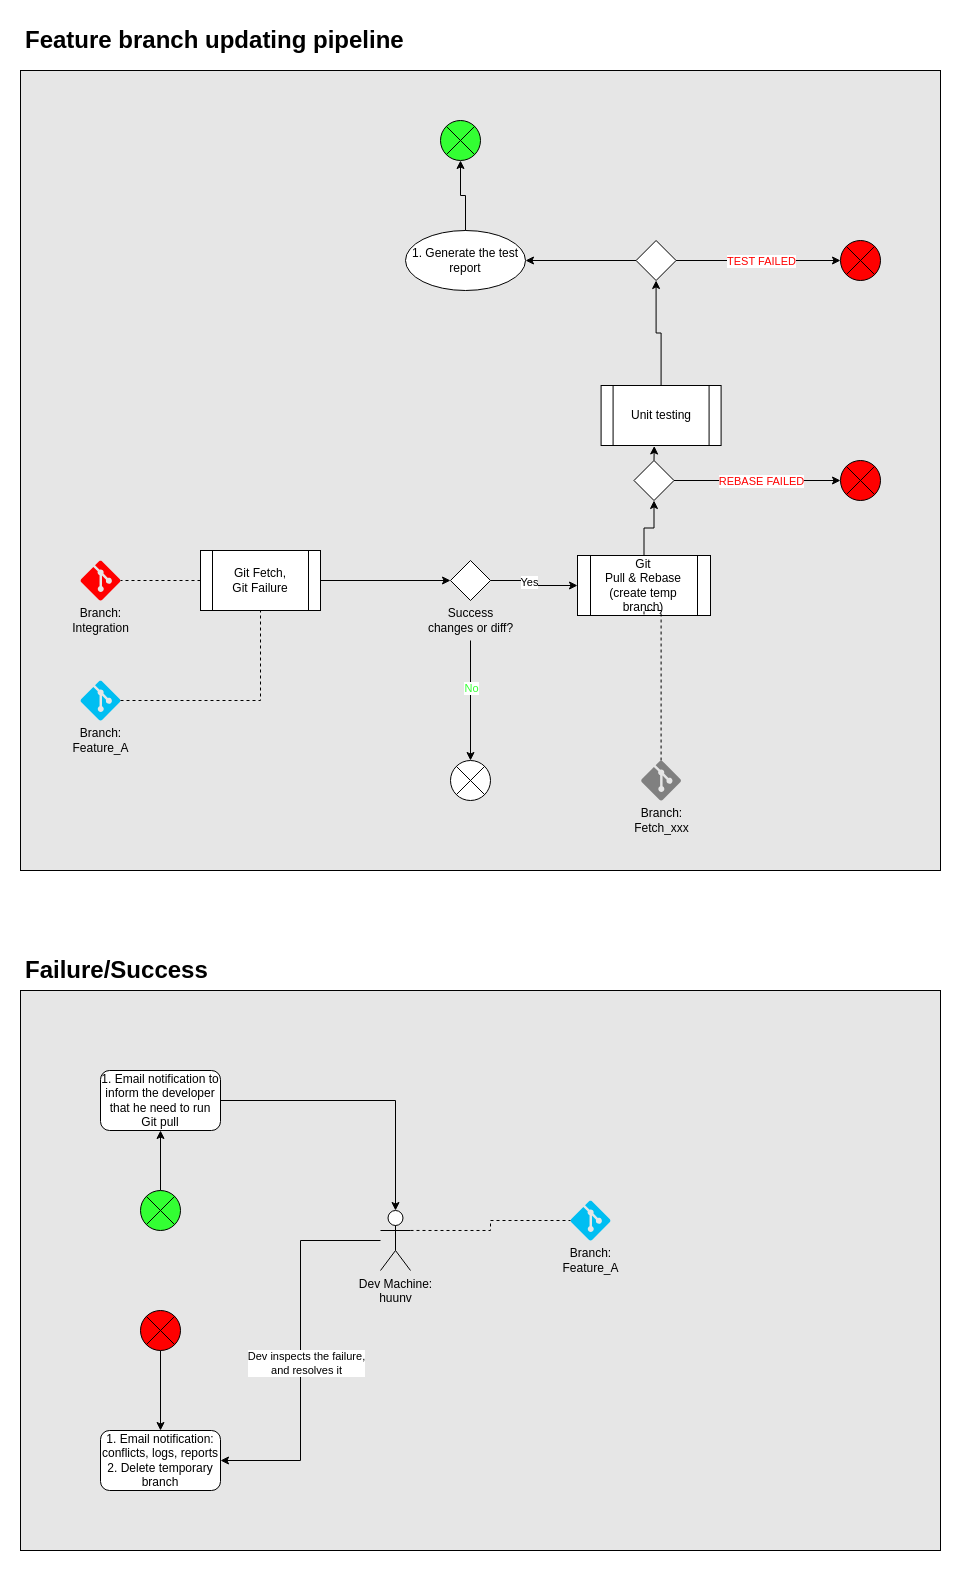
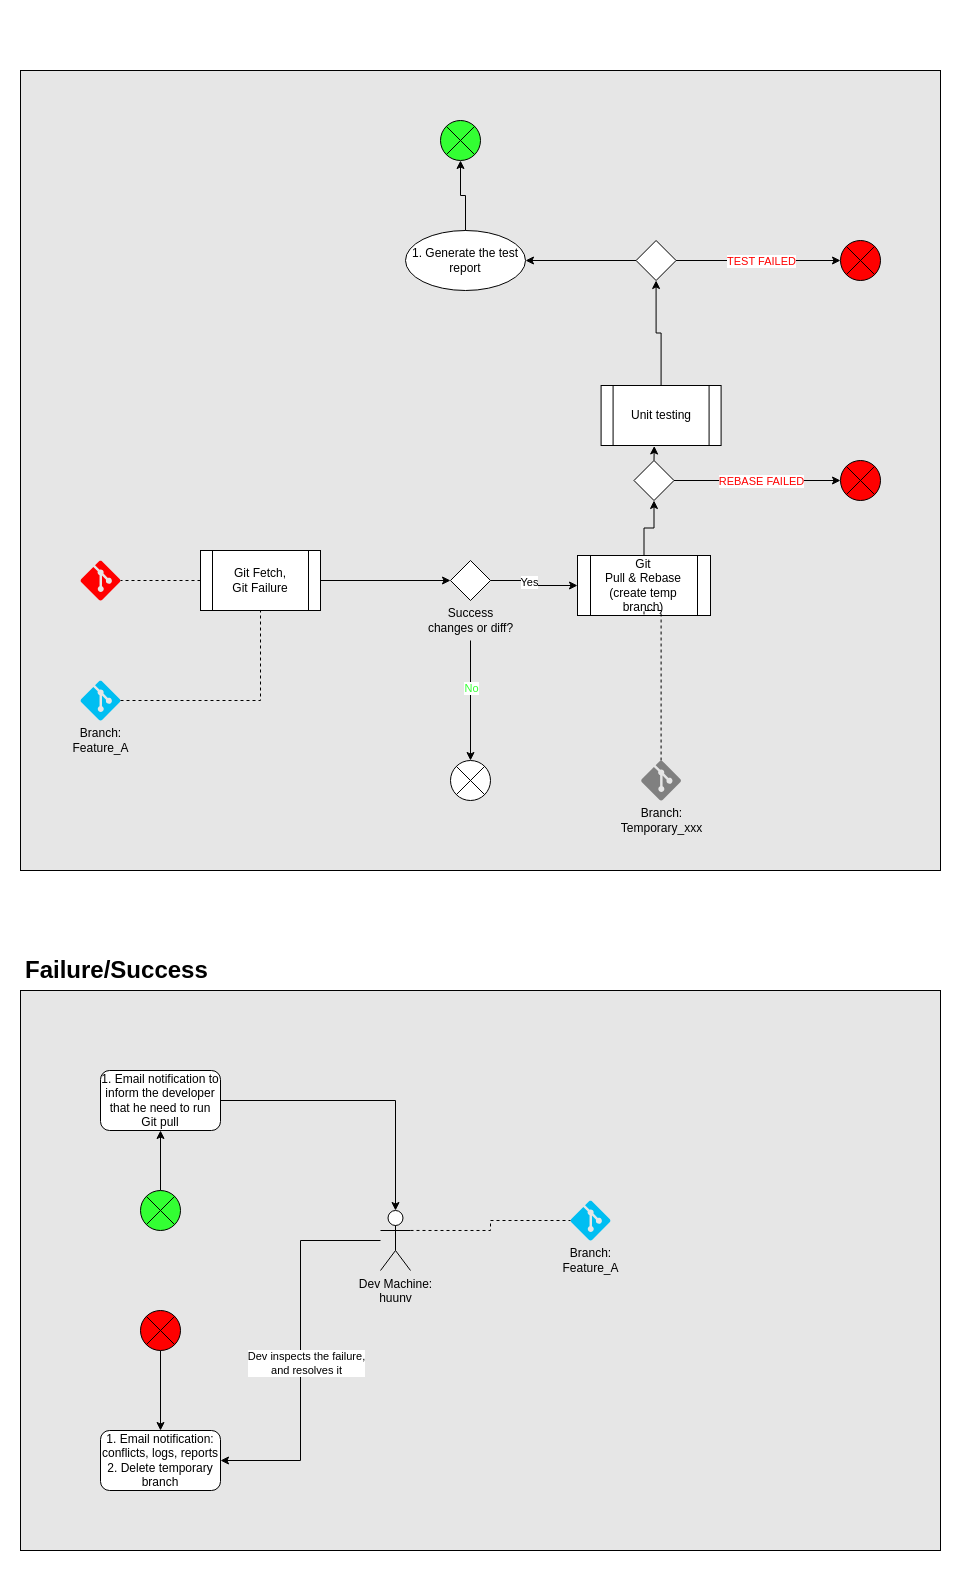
(221, 46) -> none
(101, 621) -> none
(662, 821) -> (662, 821)
